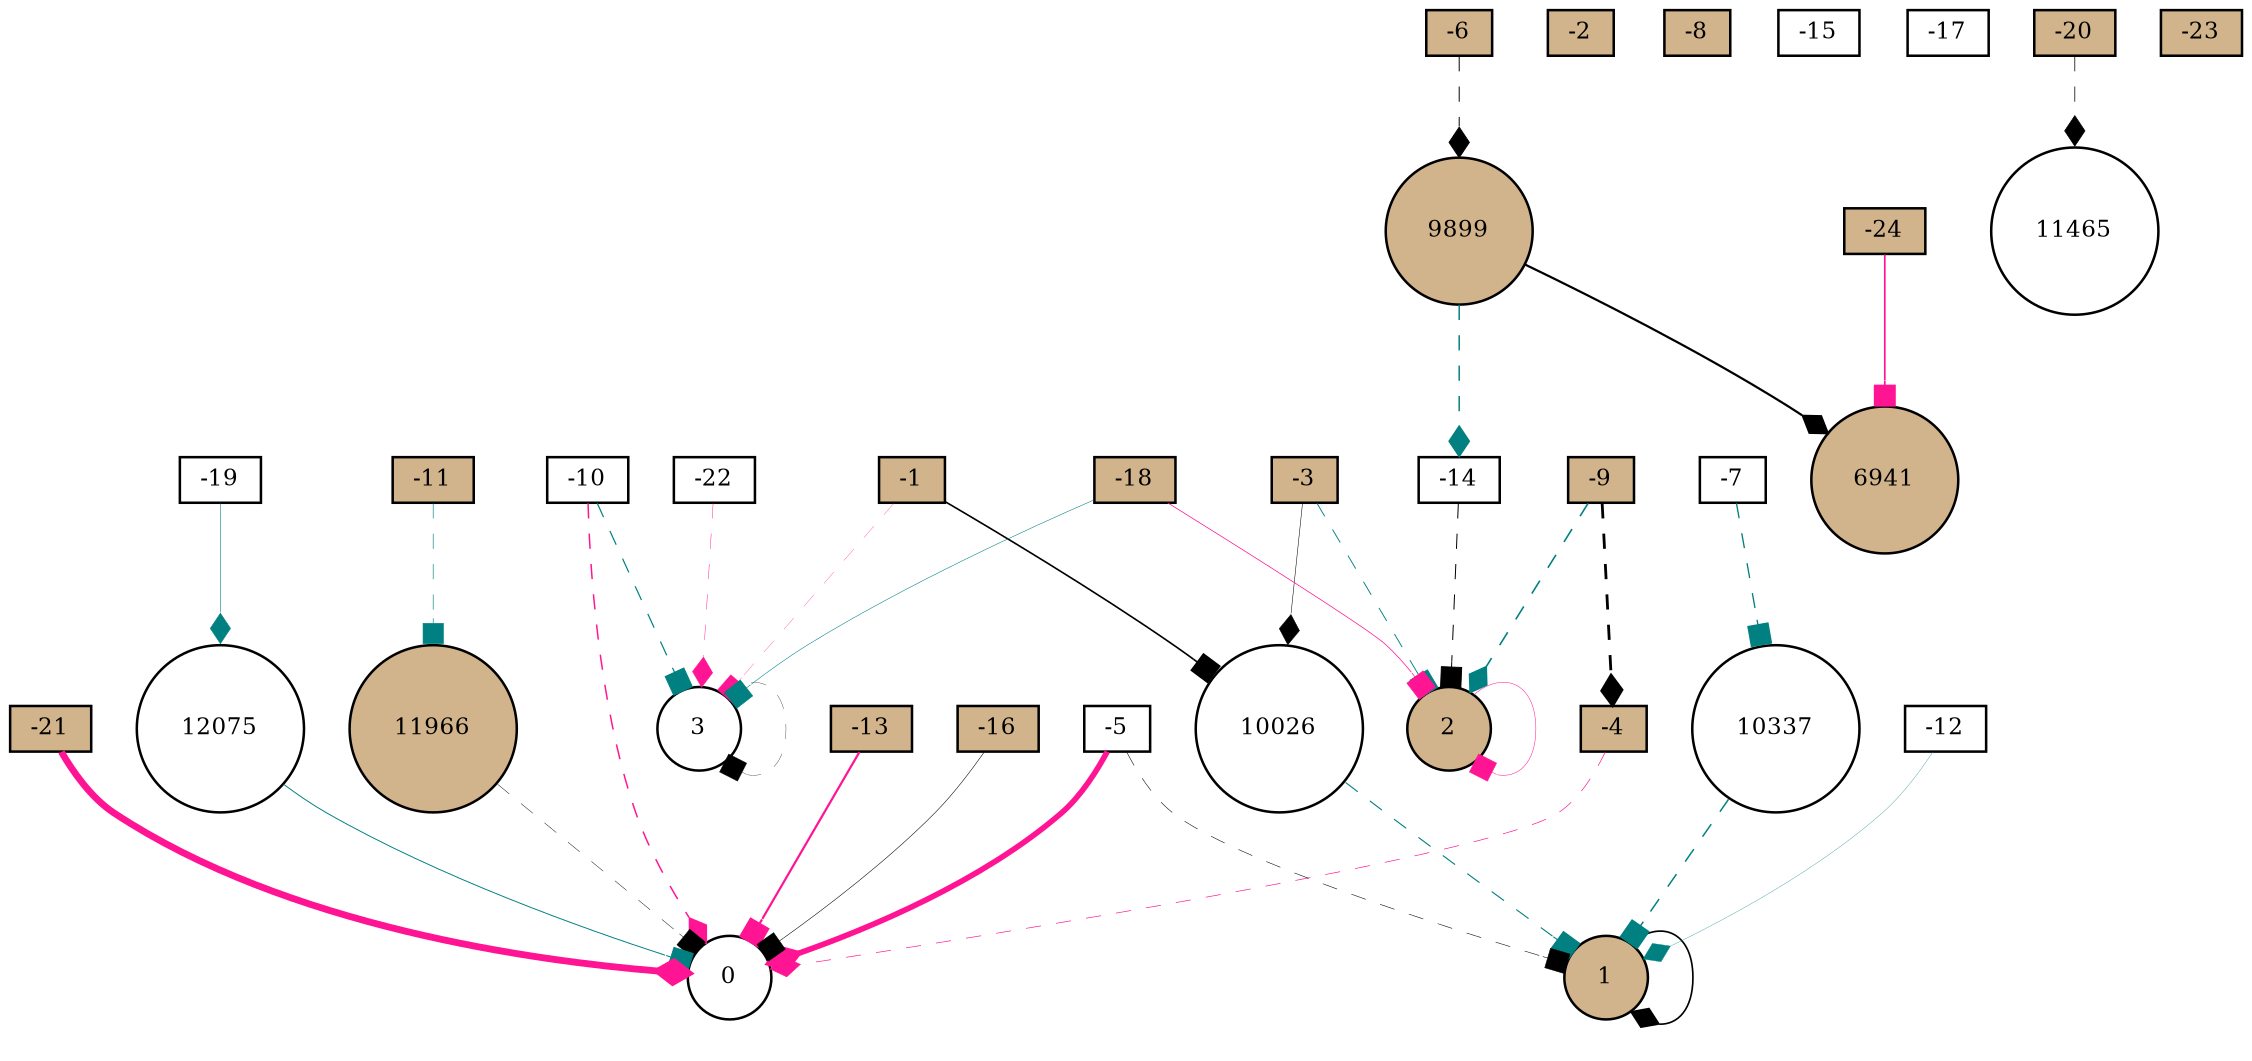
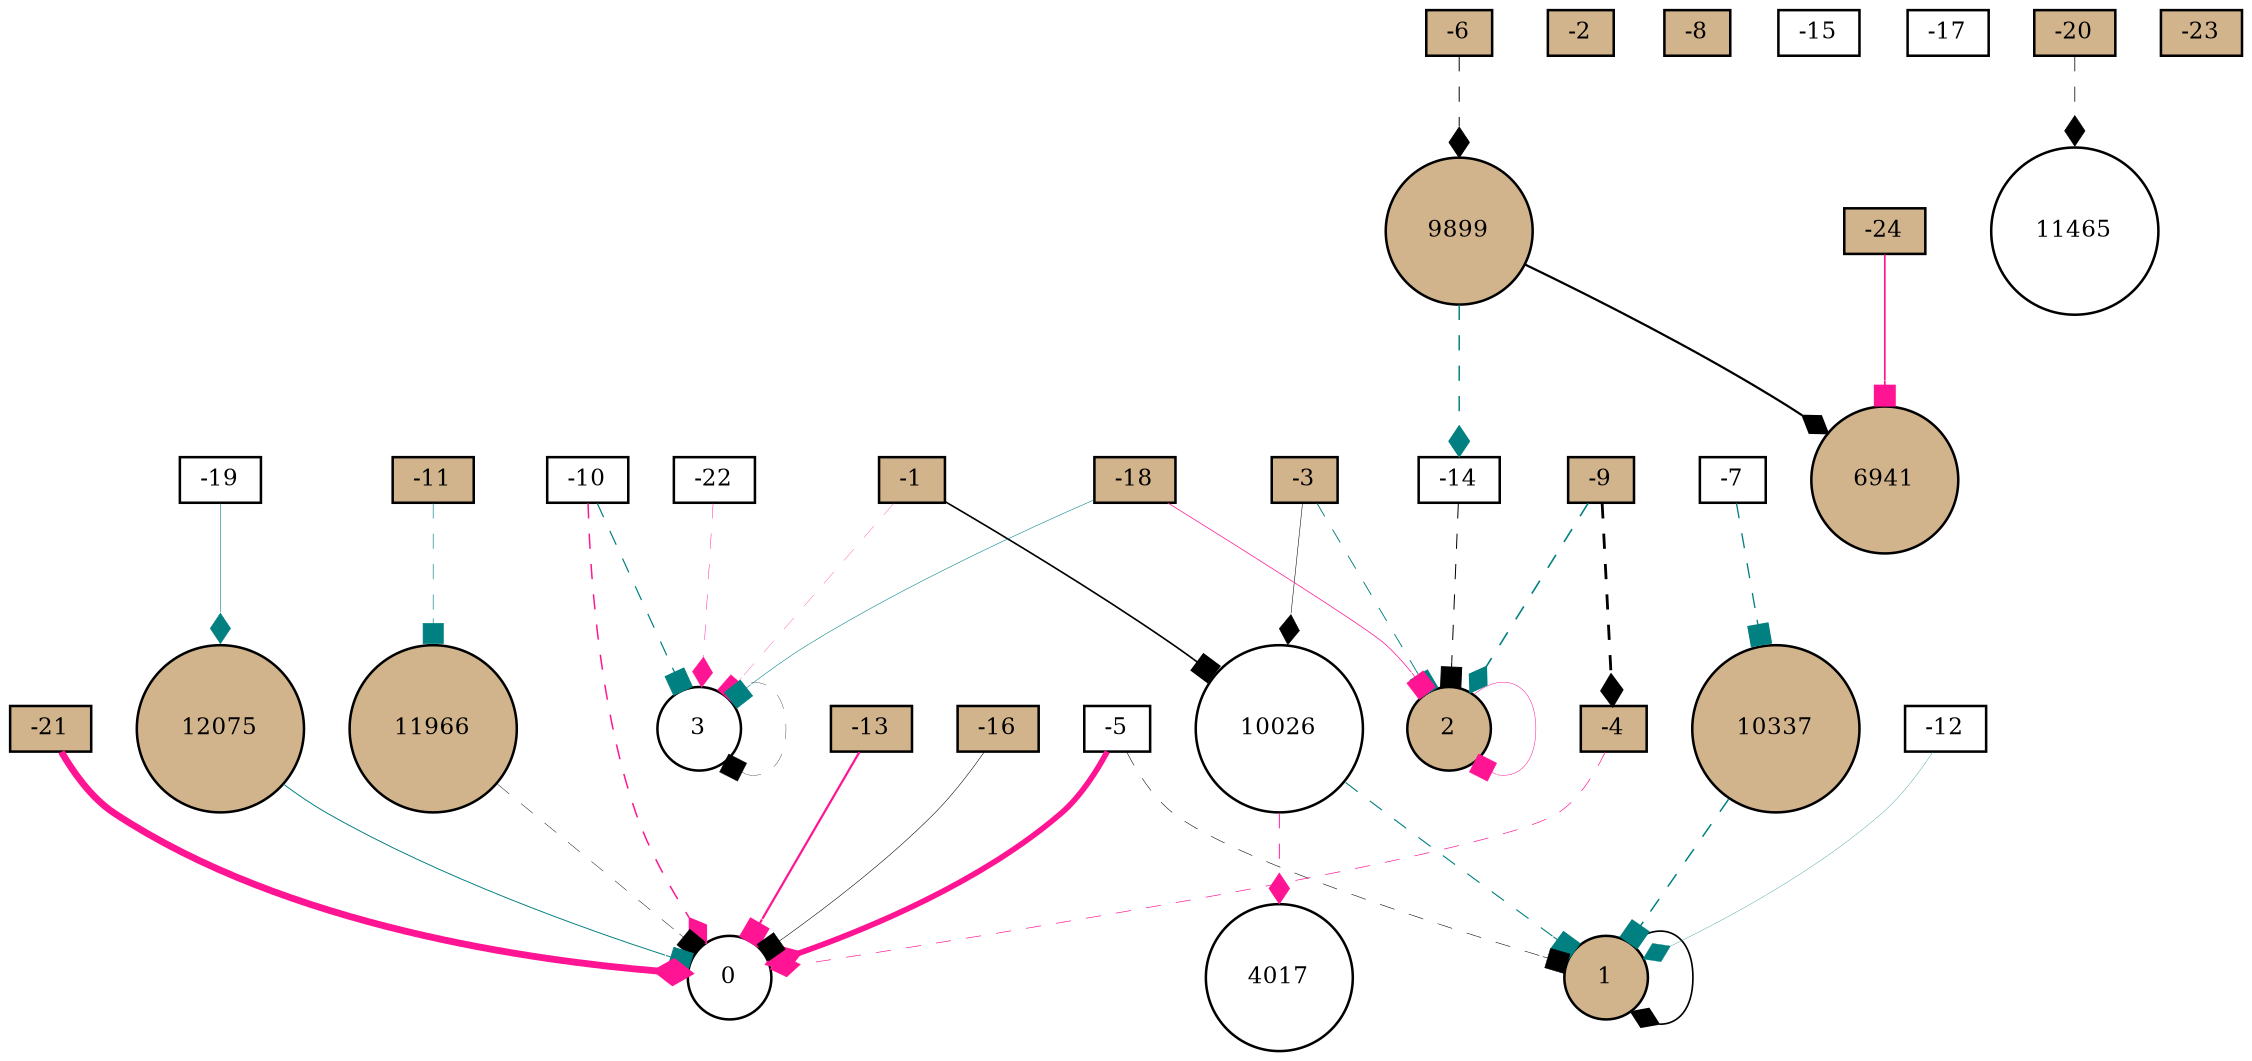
(220, 729) -> (220, 729)
(1776, 729) -> (1776, 729)
none -> (1279, 978)
